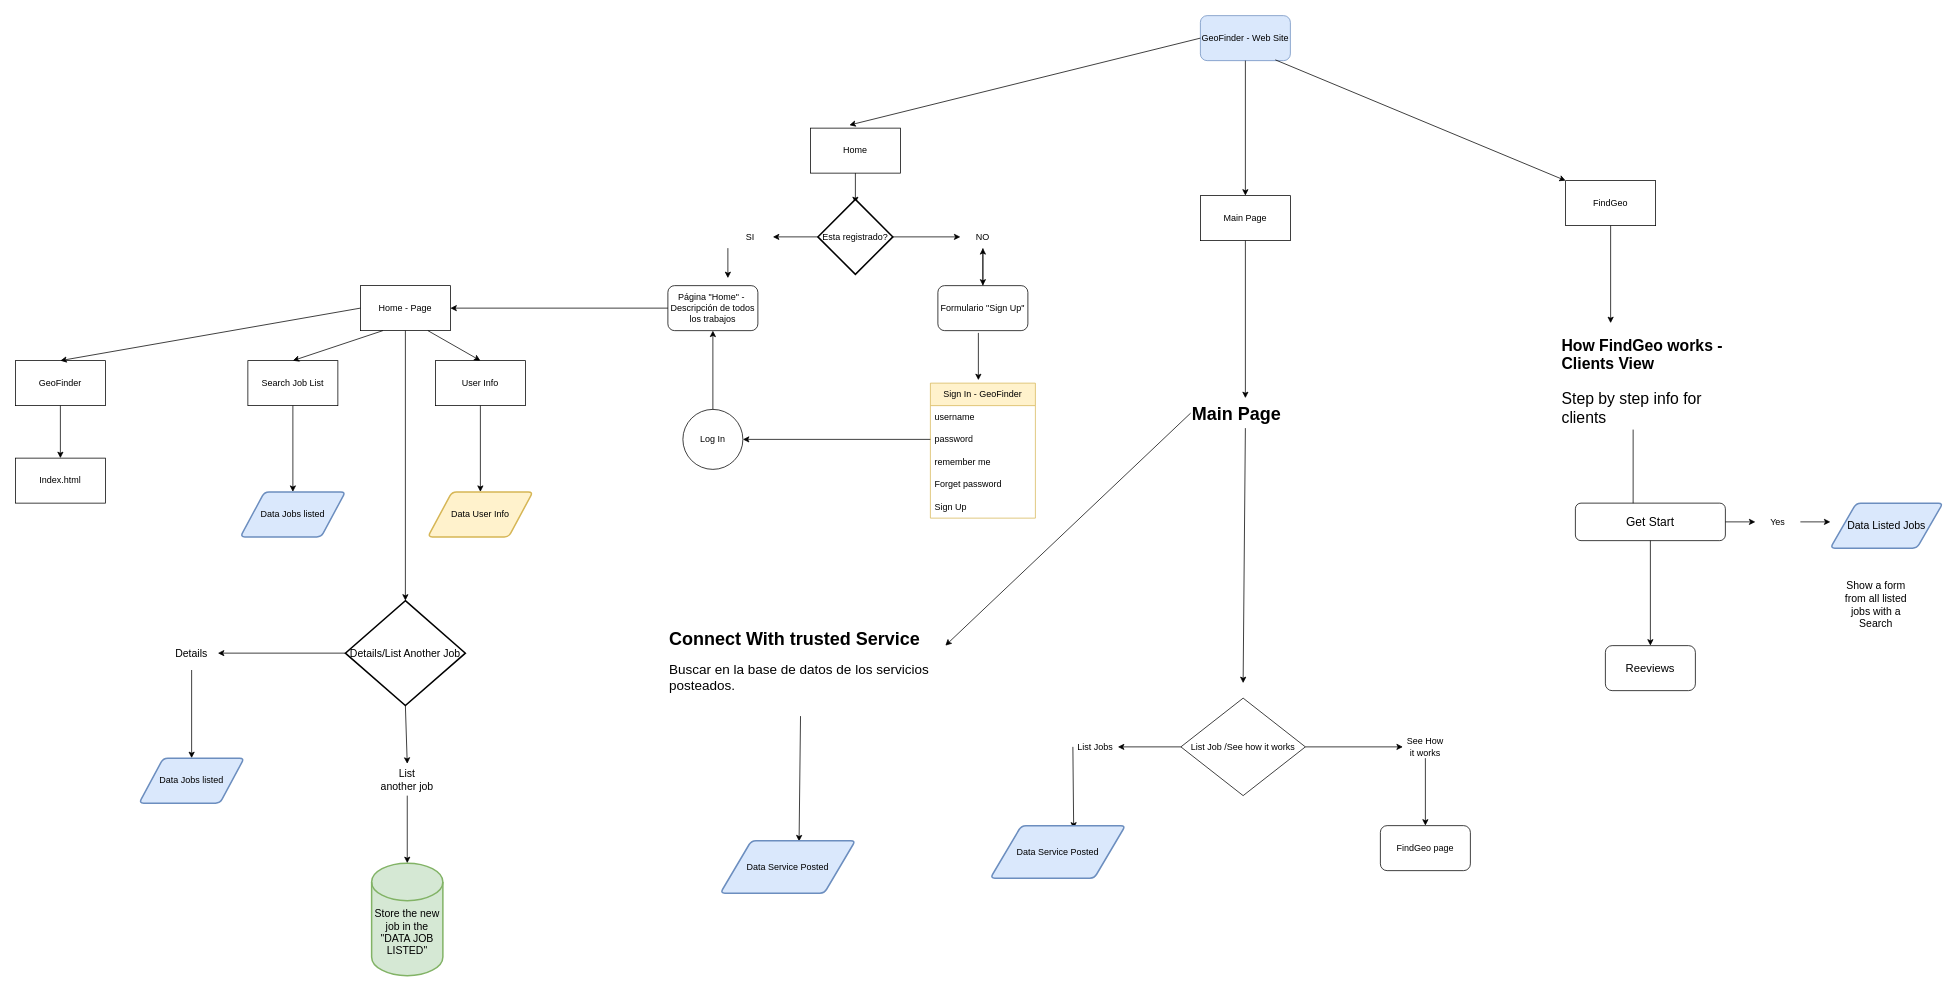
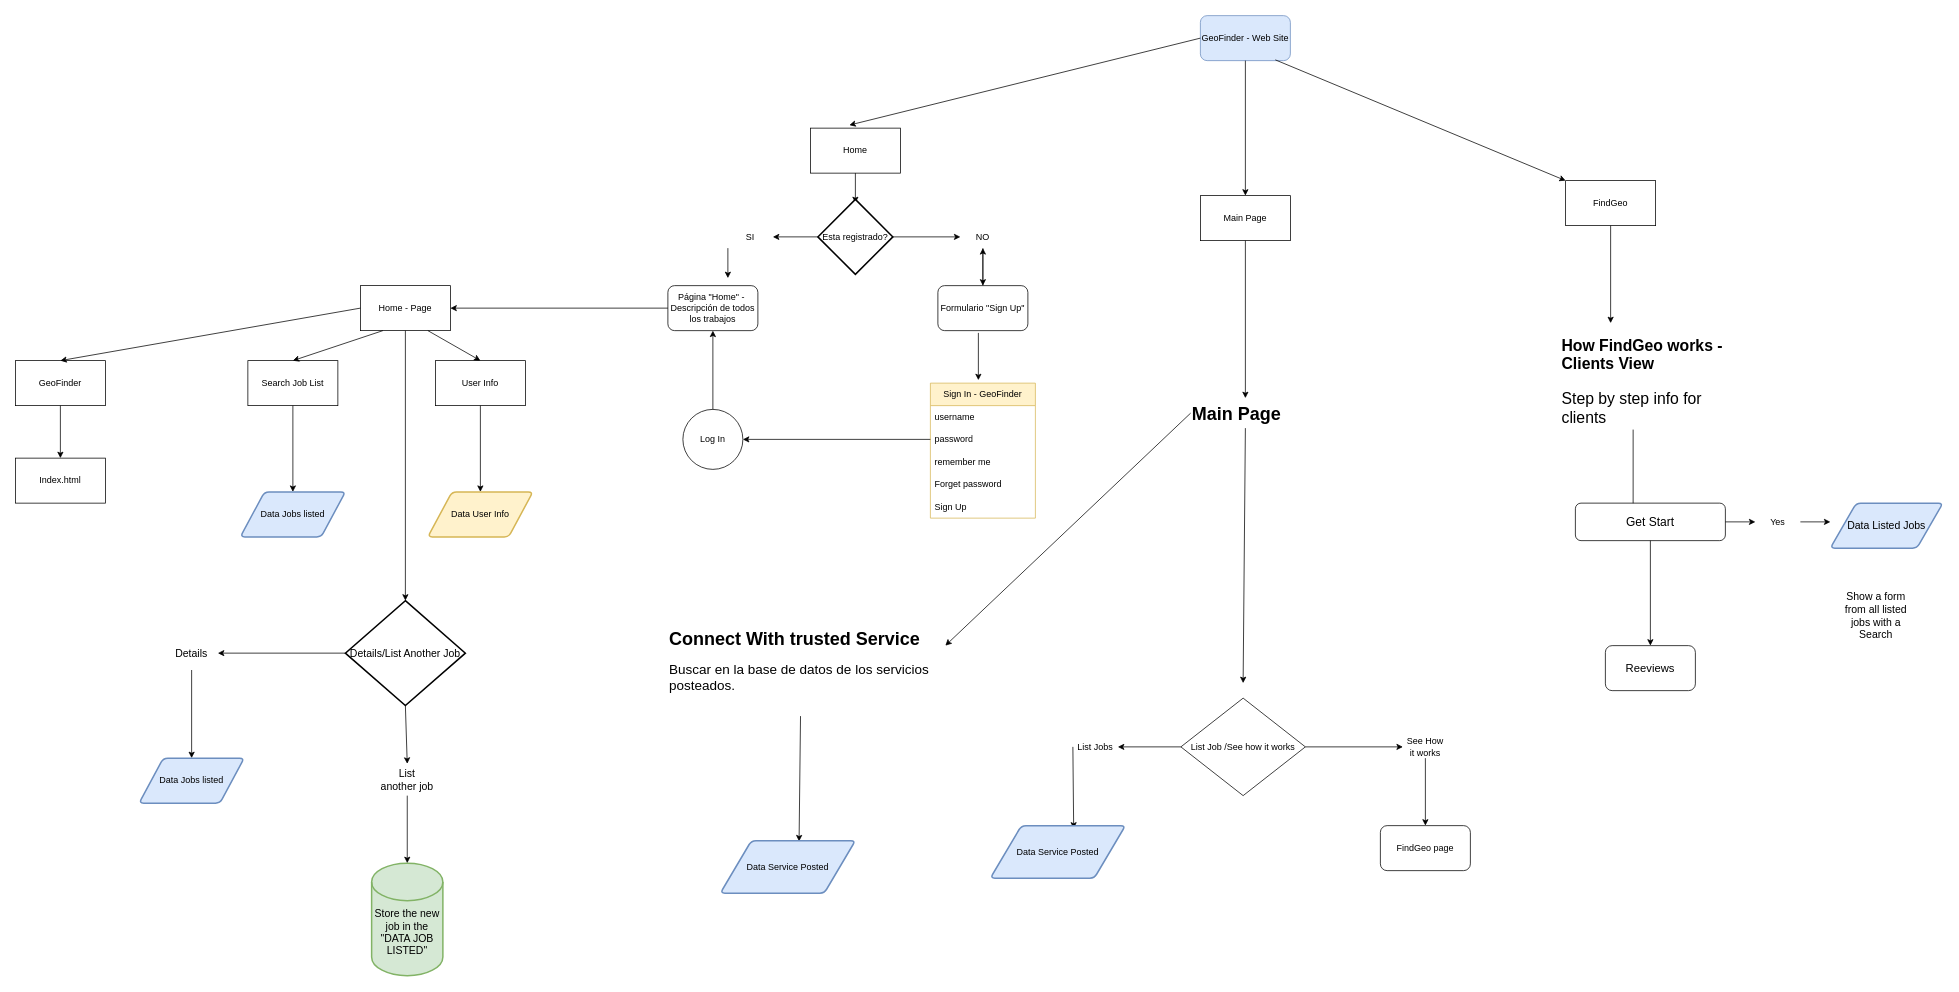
(1876, 604) -> (1876, 615)
